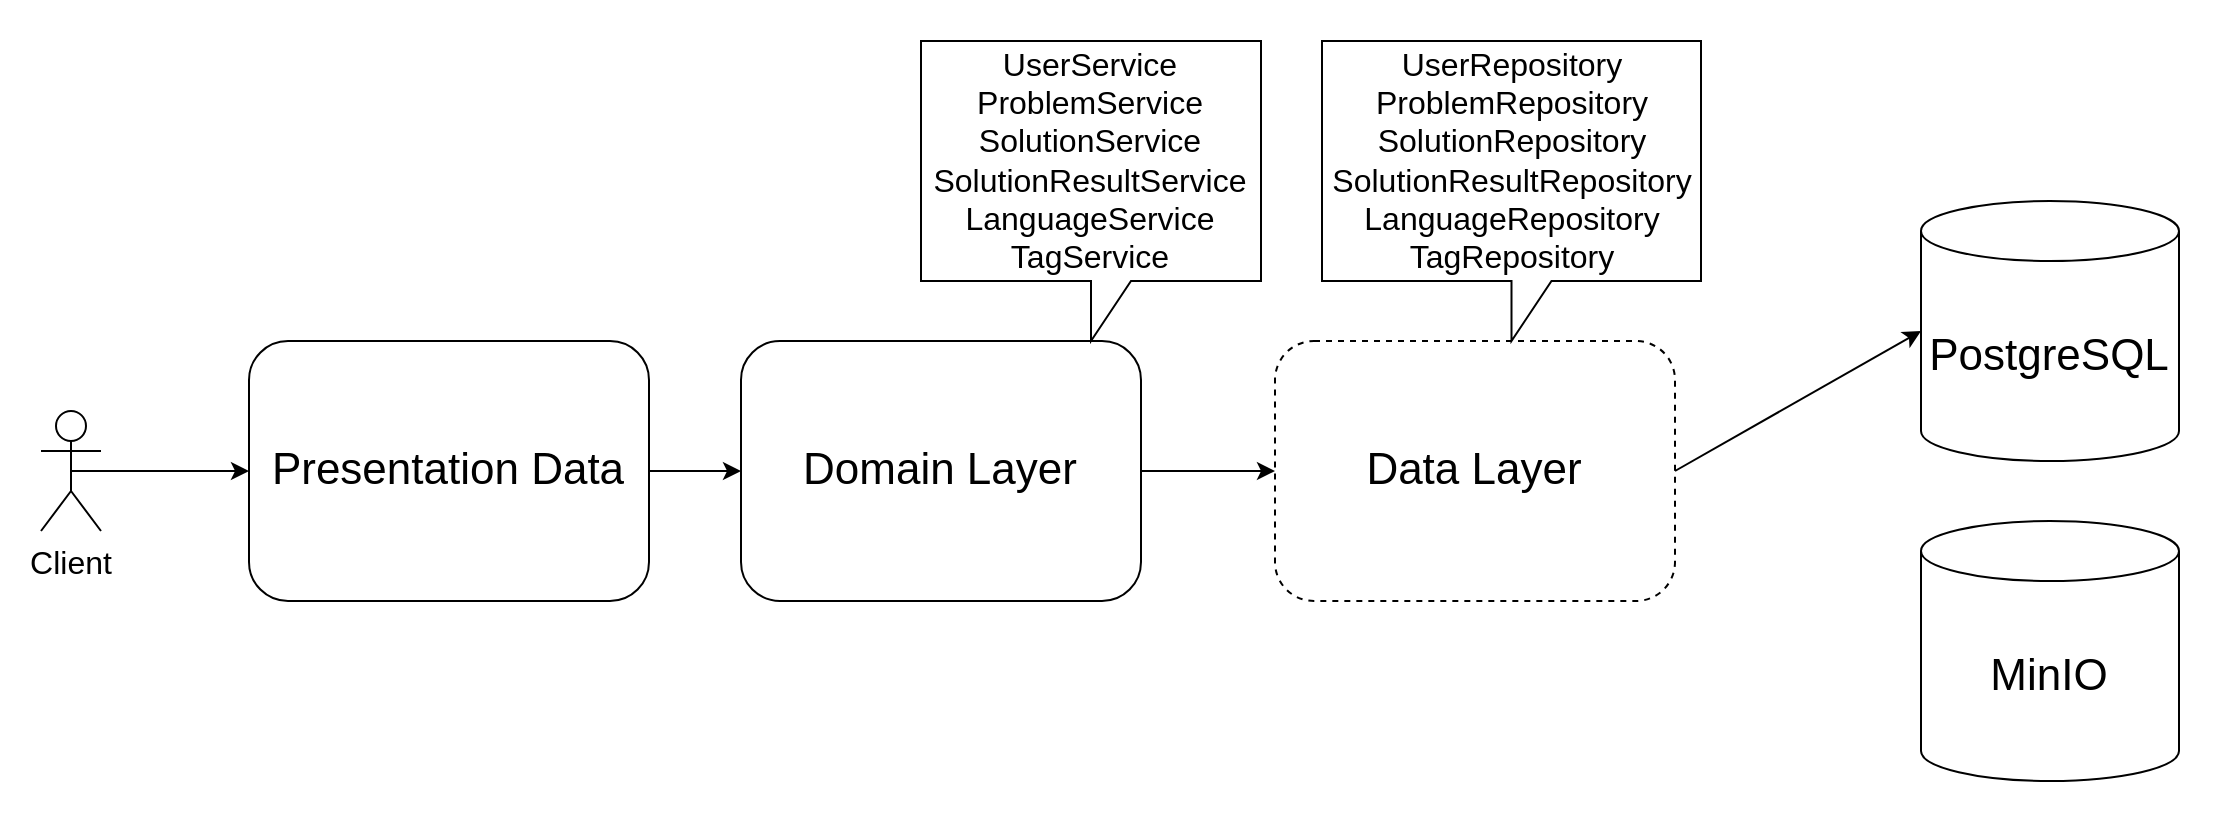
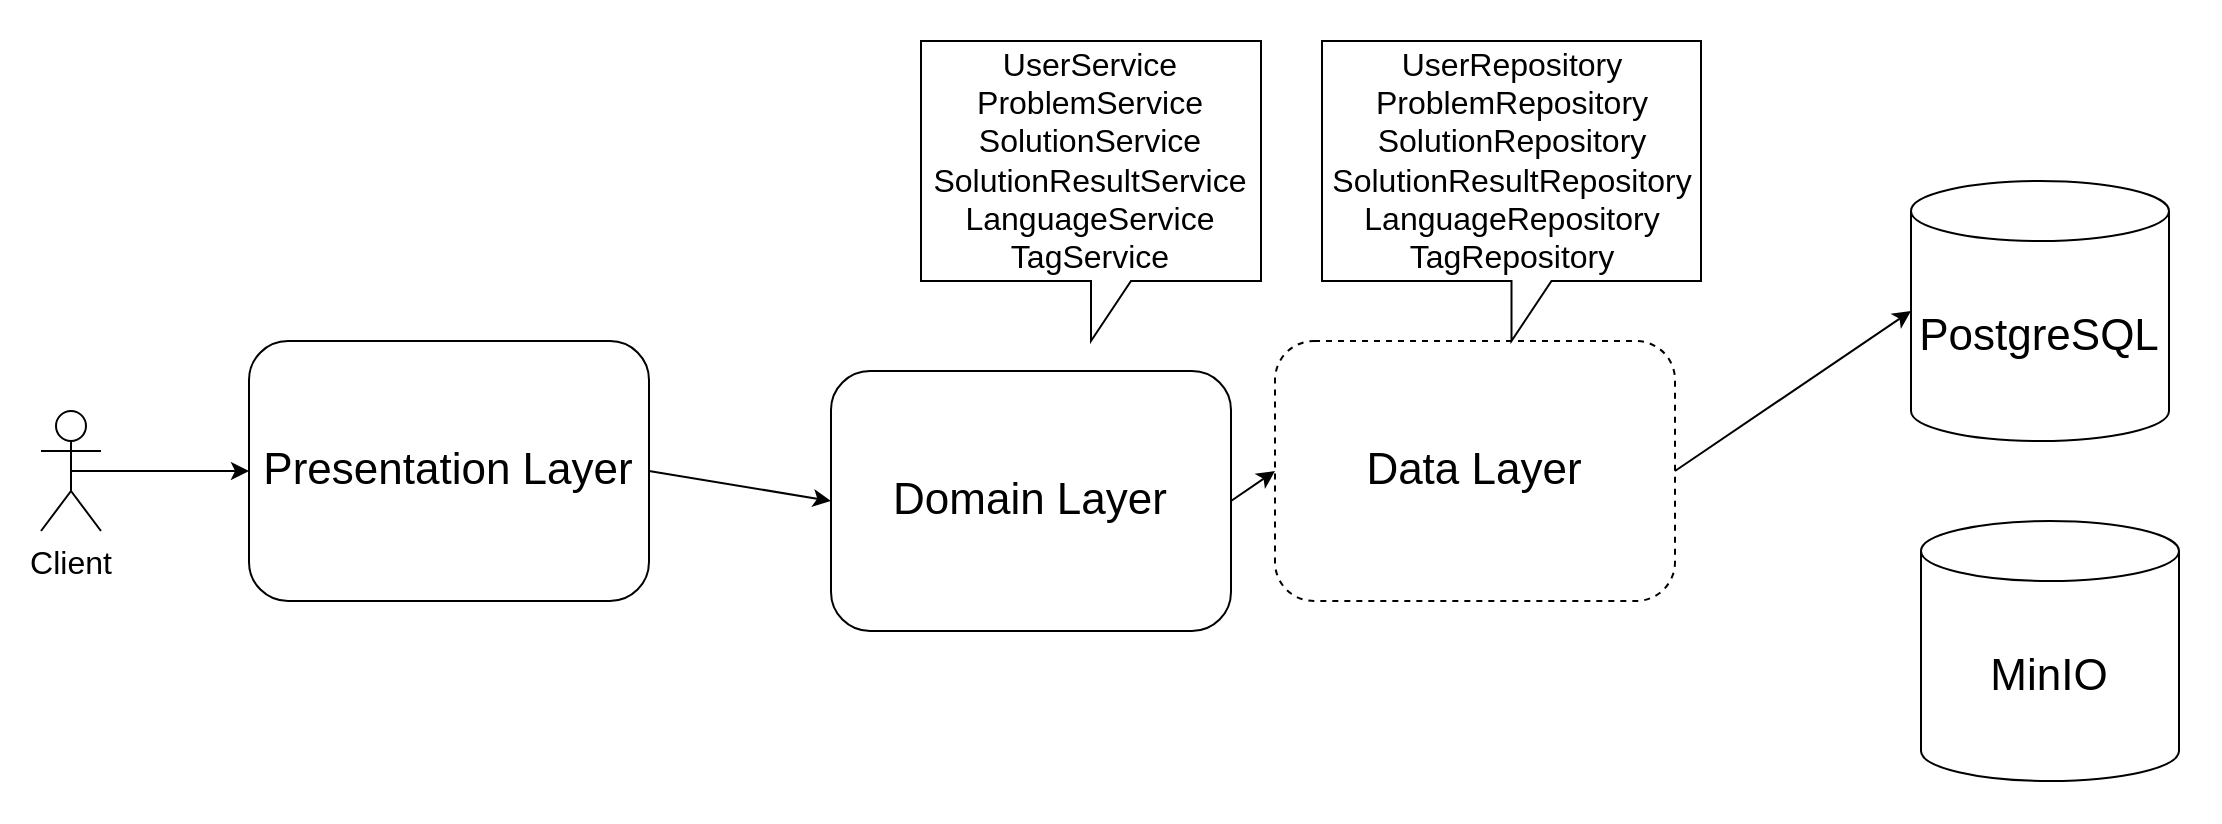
(2050, 331) -> (2040, 311)
(449, 471) -> (449, 471)
(941, 471) -> (1031, 501)
